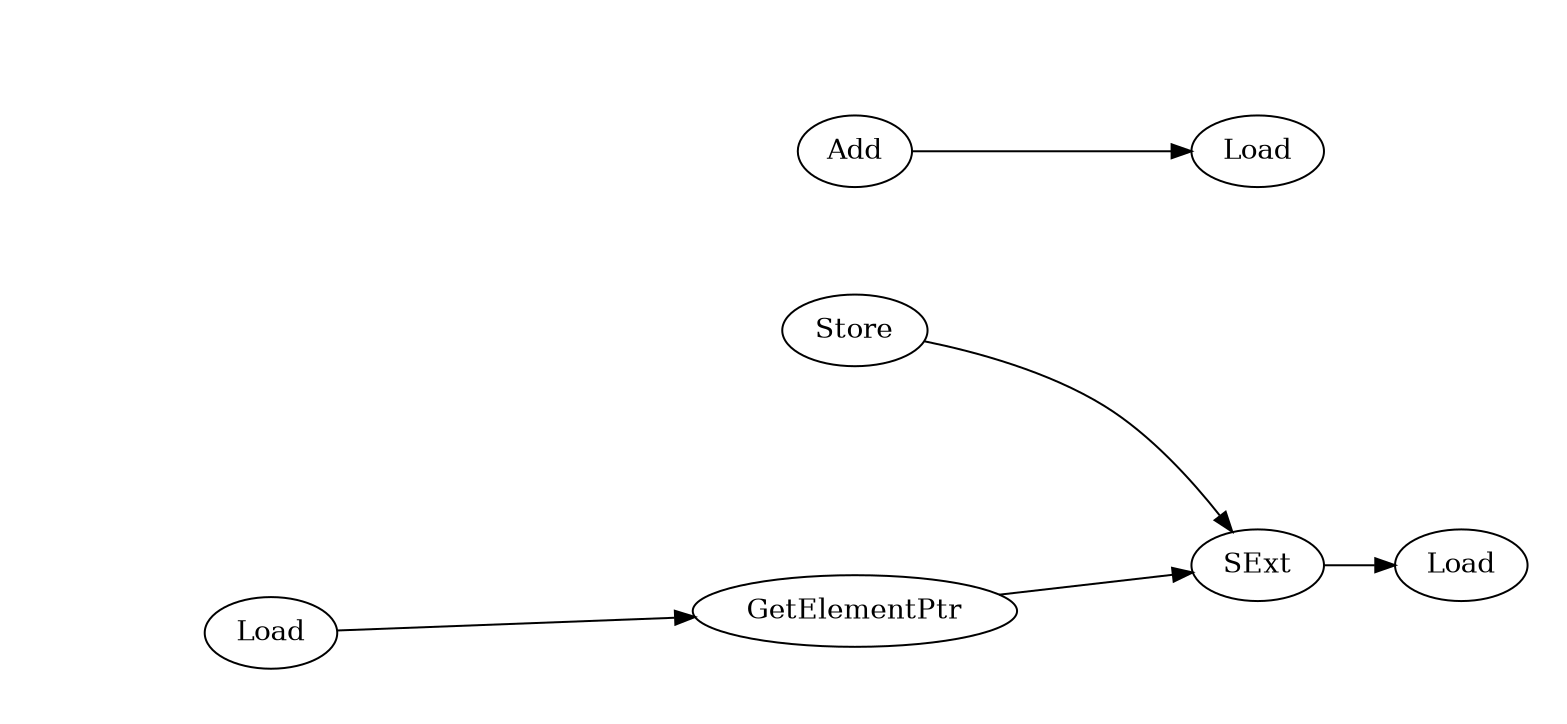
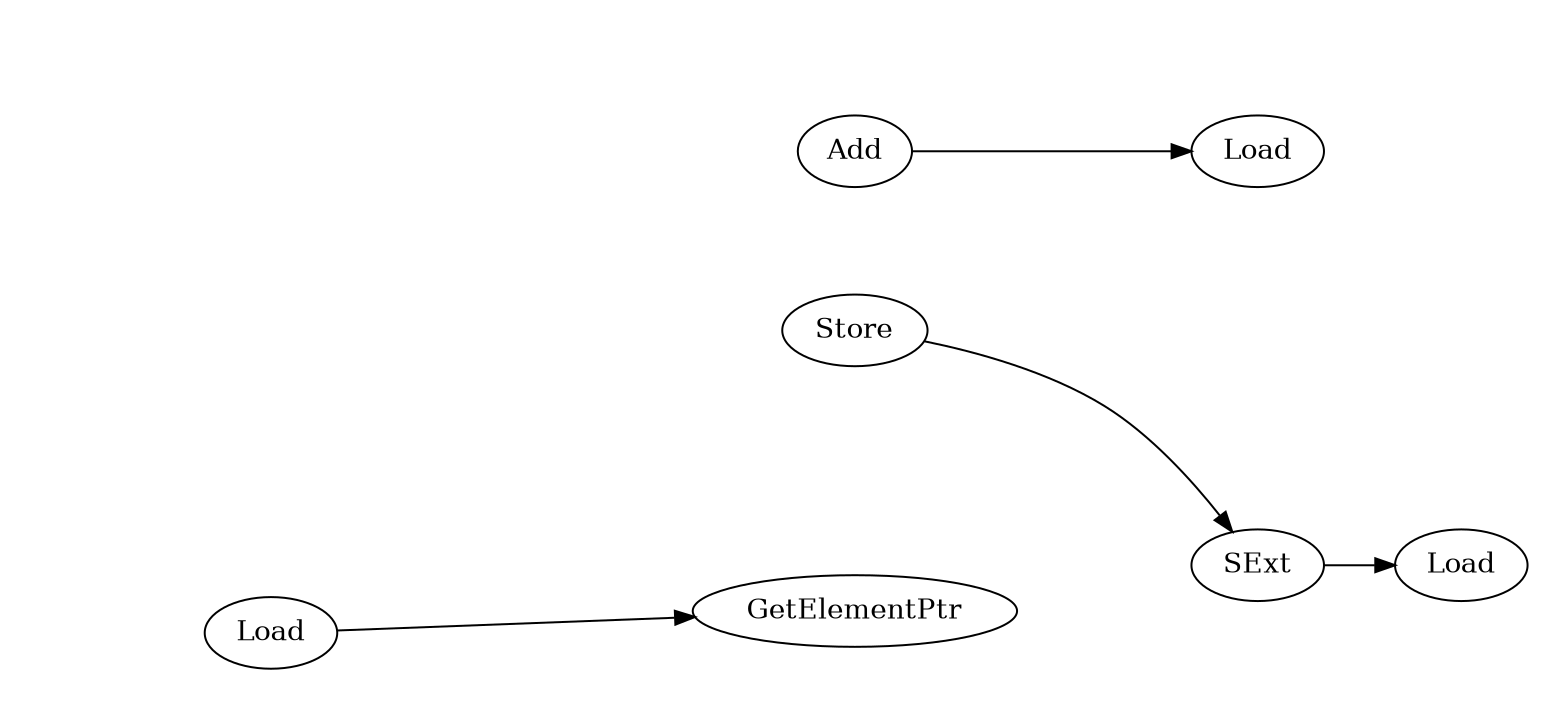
(1086, 585) -> none
